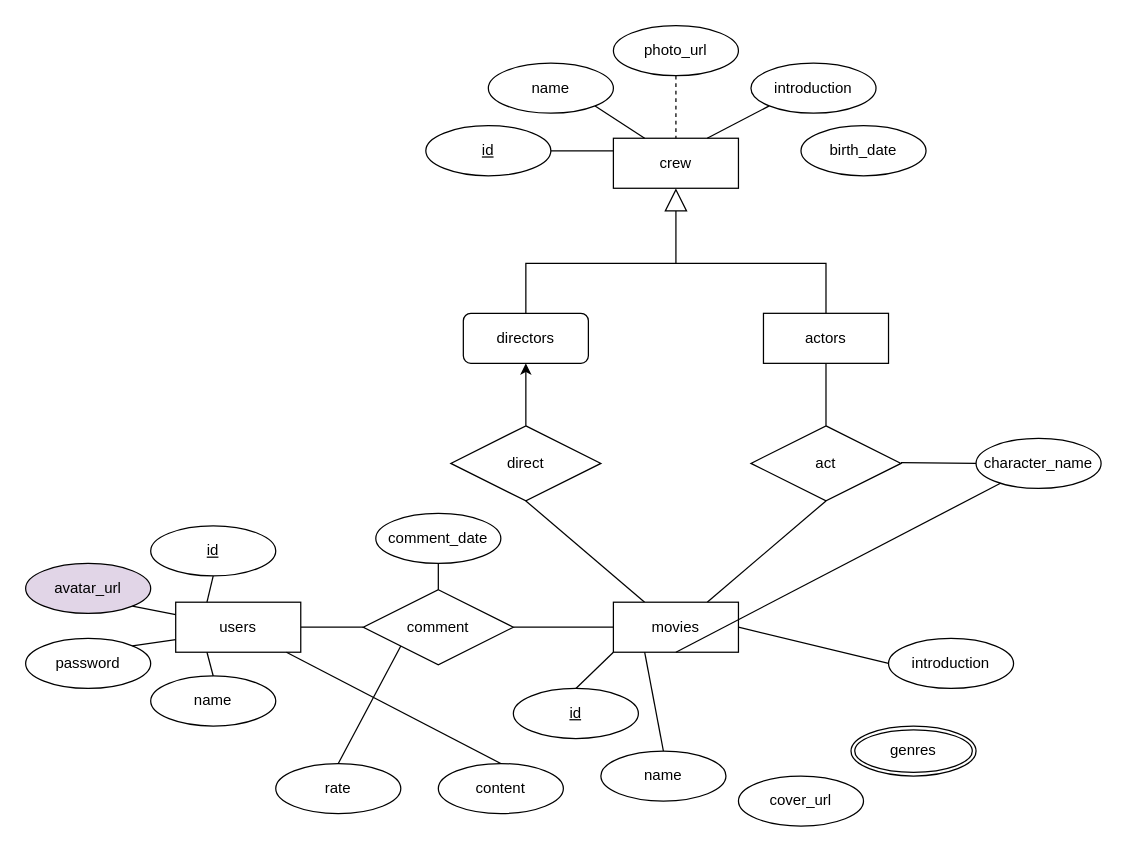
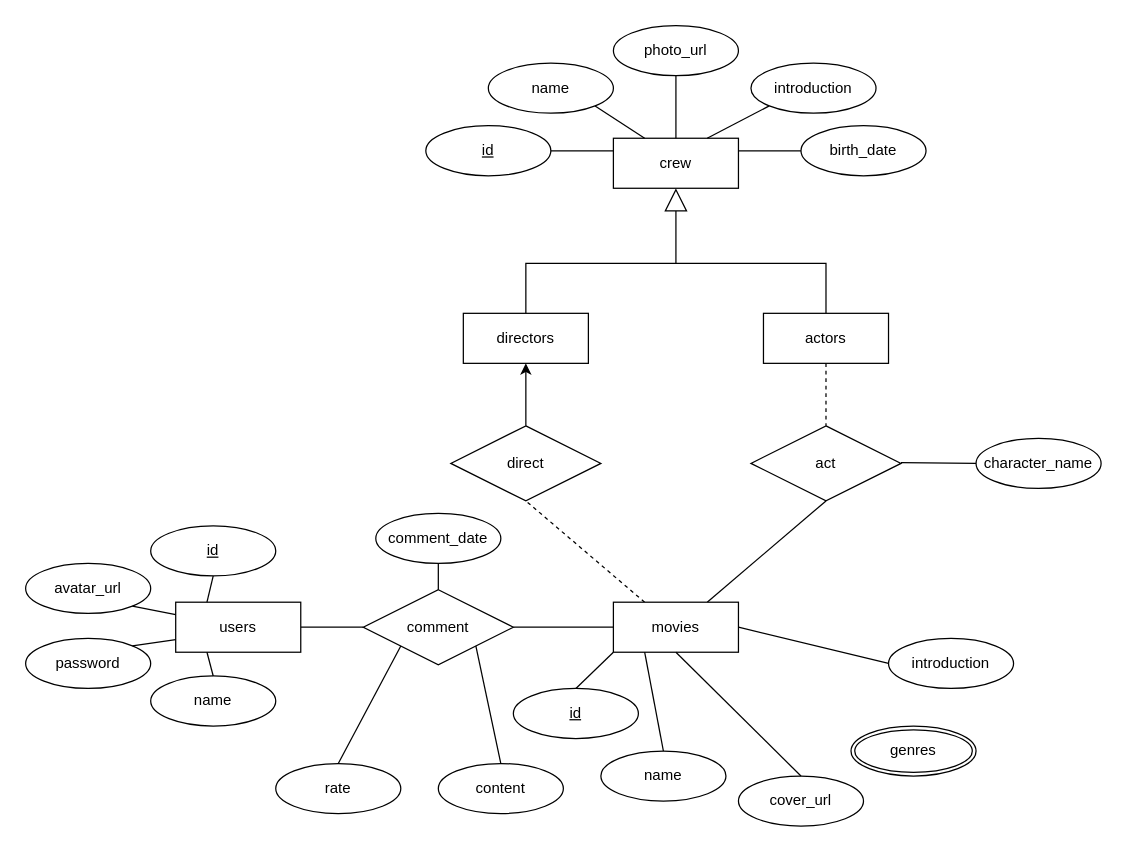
(676, 107) -> (676, 107)
none -> (769, 151)
(526, 338) -> (526, 338)
(826, 394) -> (826, 394)
(584, 551) -> (584, 551)
(837, 568) -> (738, 713)
(88, 588) -> (88, 588)
(394, 708) -> (488, 704)
